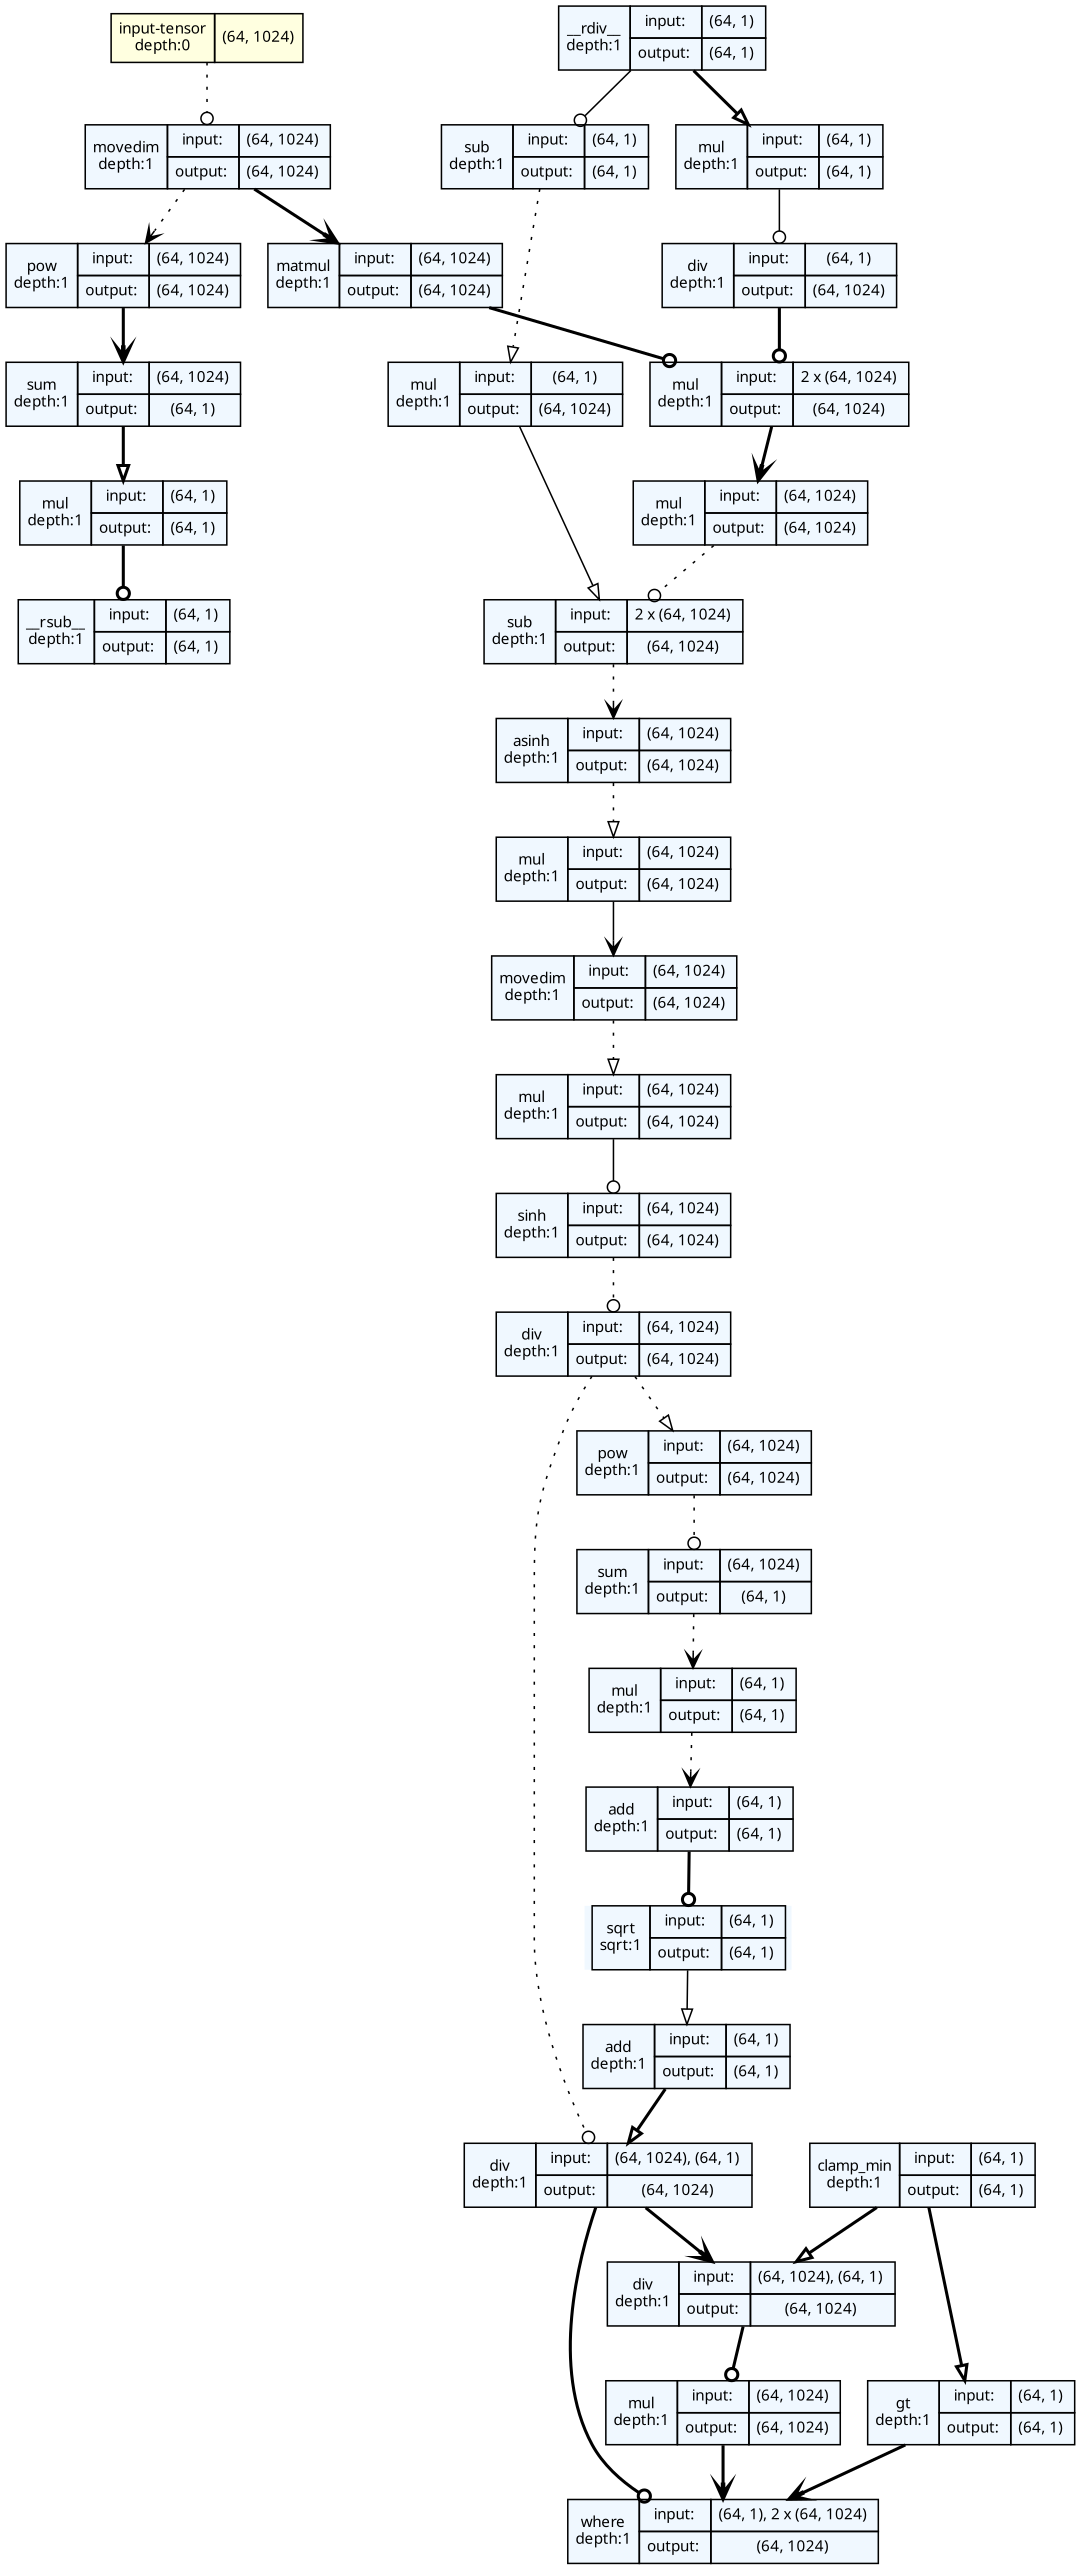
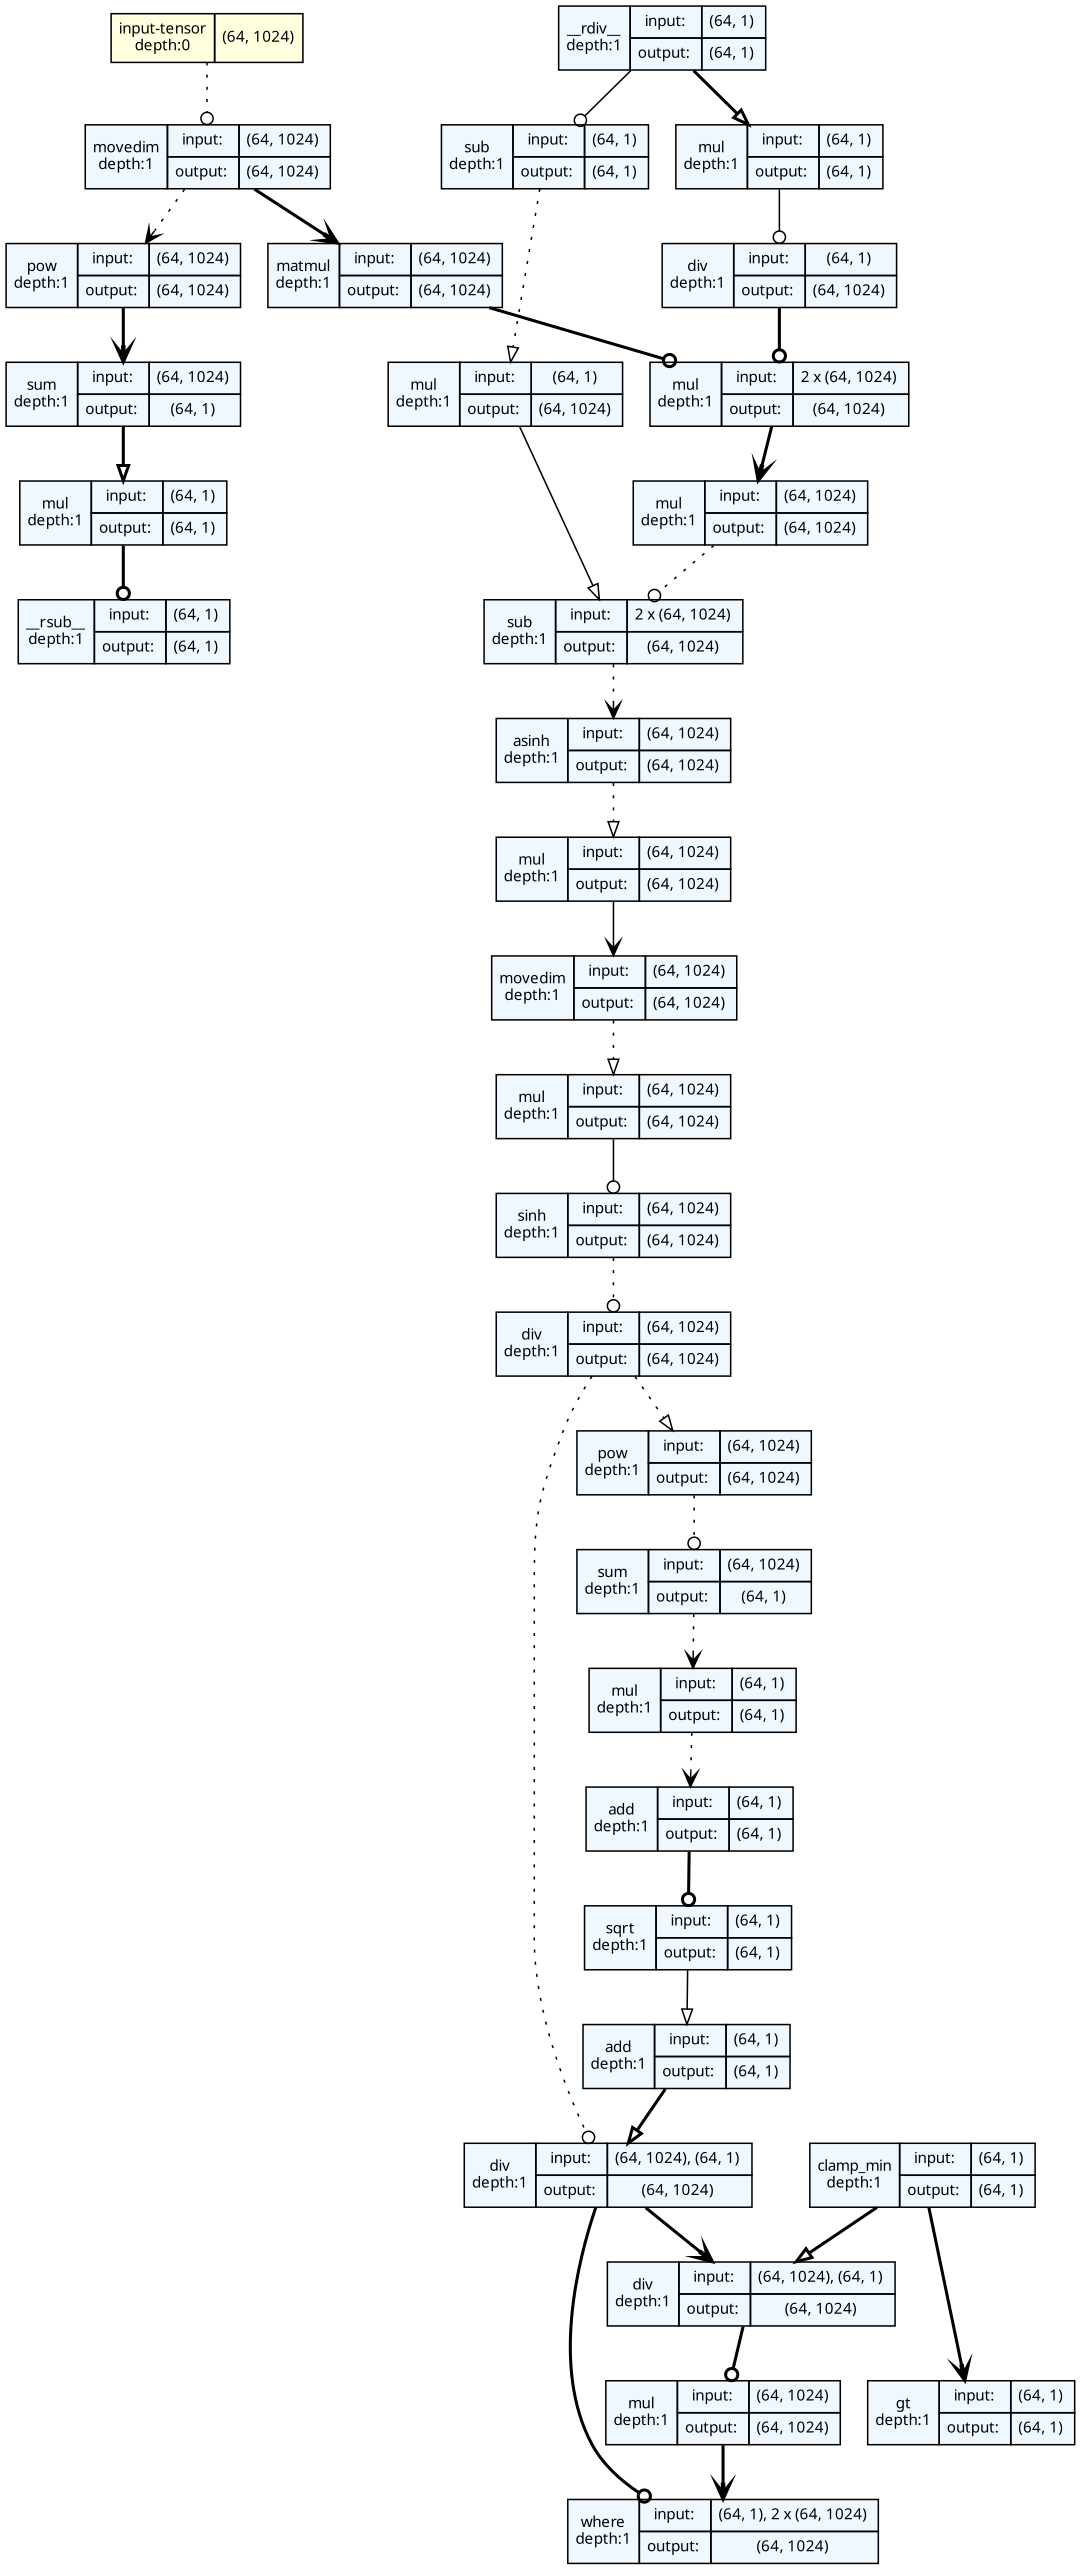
(621, 1945) -> (620, 1945)
(945, 2286) -> (945, 2286)
(854, 2469) -> none
